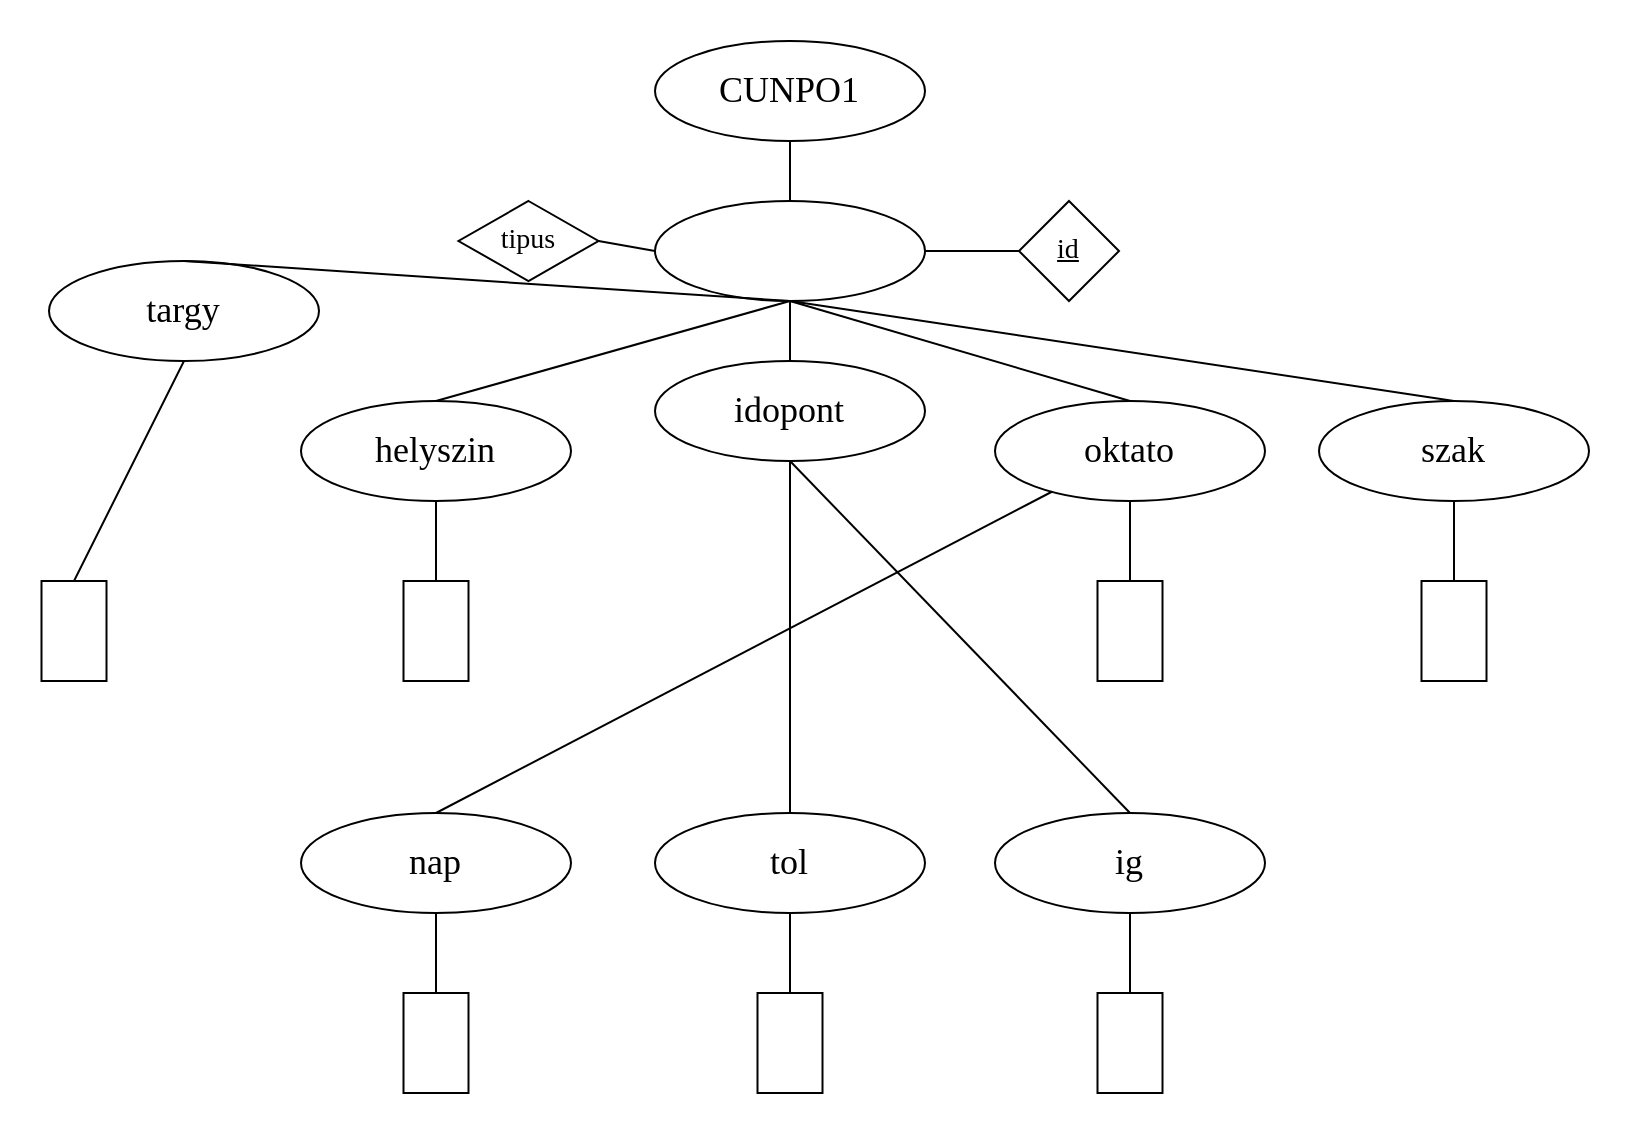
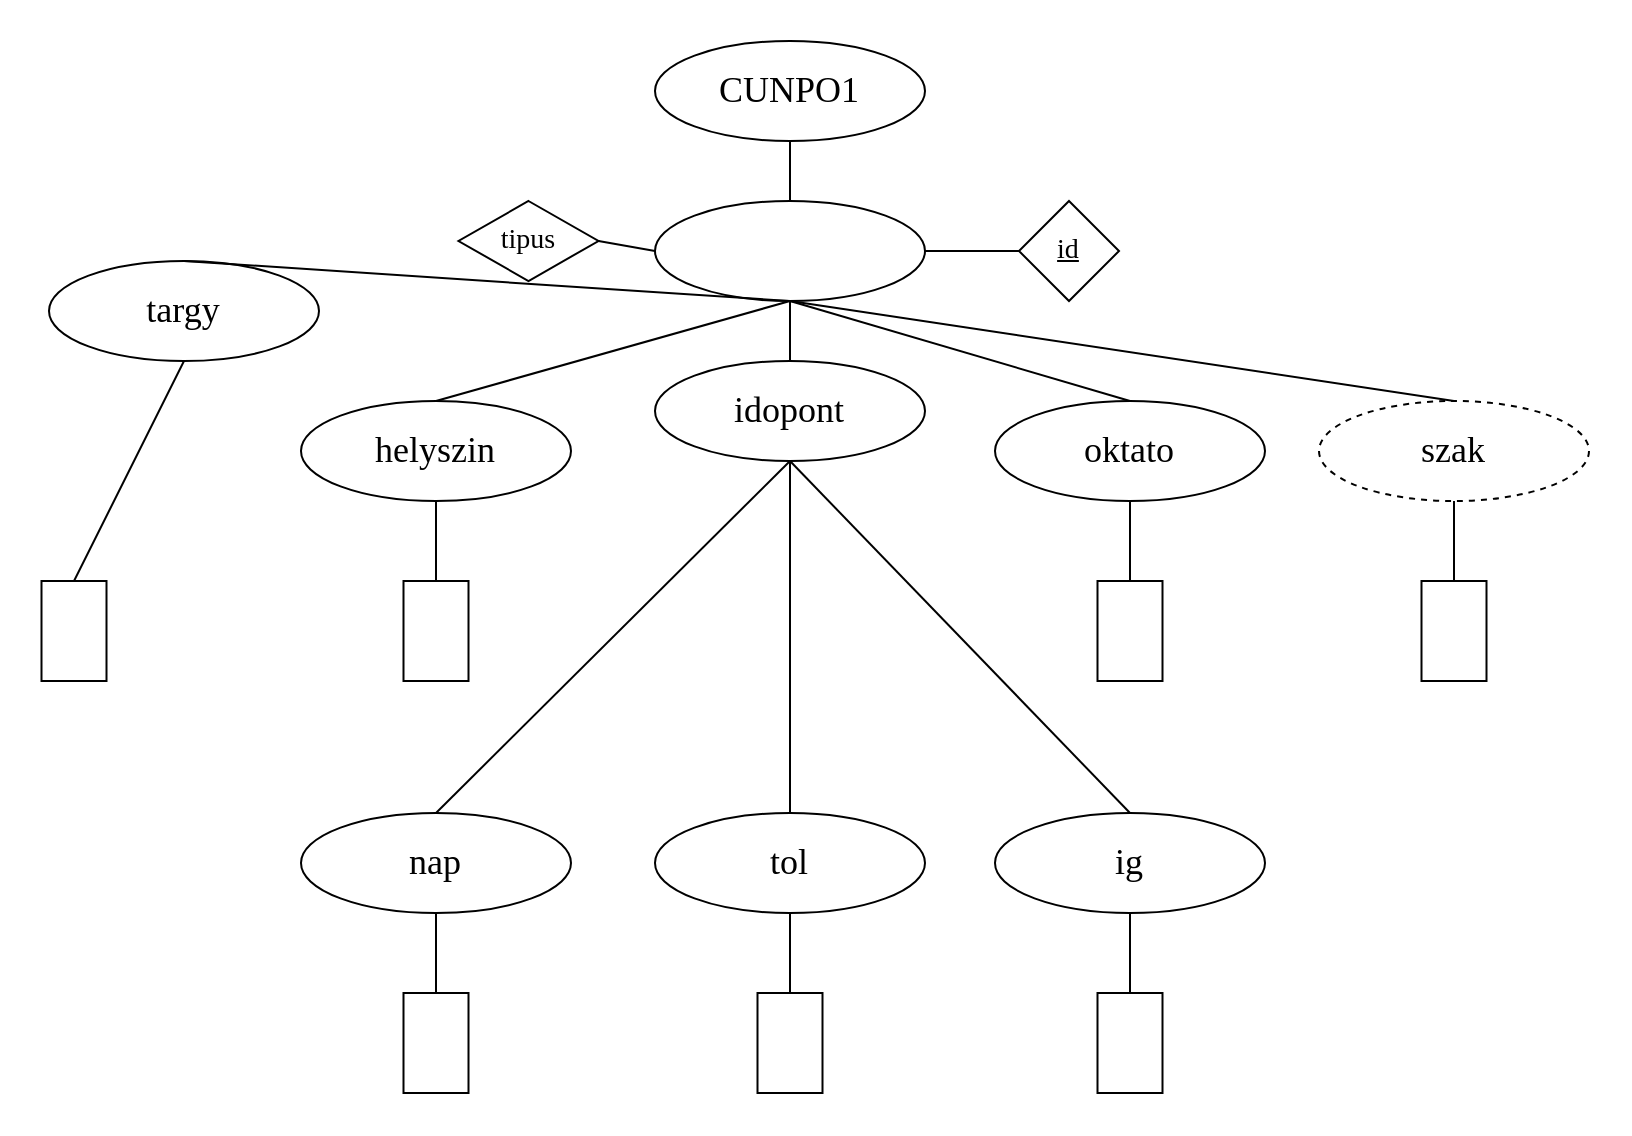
(1454, 451) -> (1454, 451)
(611, 722) -> (611, 639)
